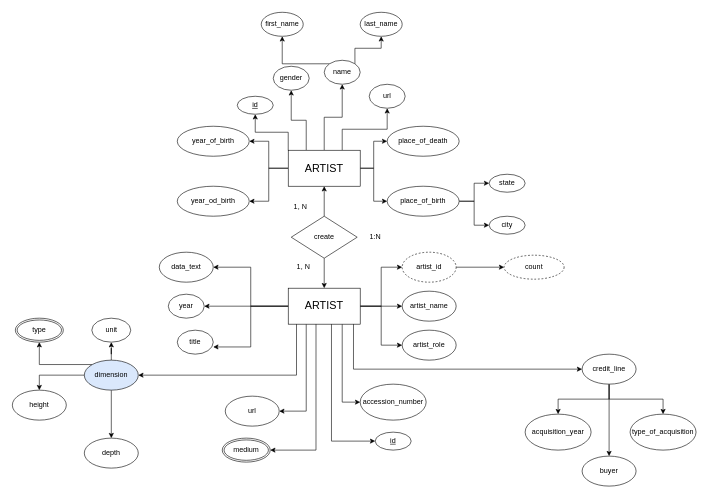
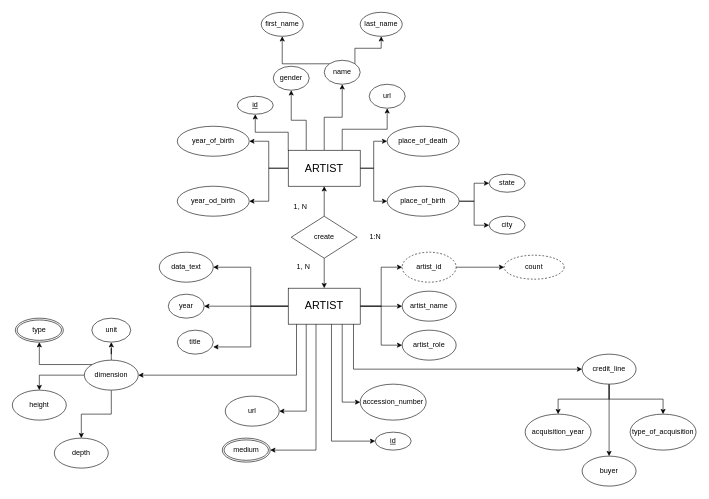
(111, 375) -> (111, 375)
(111, 453) -> (81, 453)
